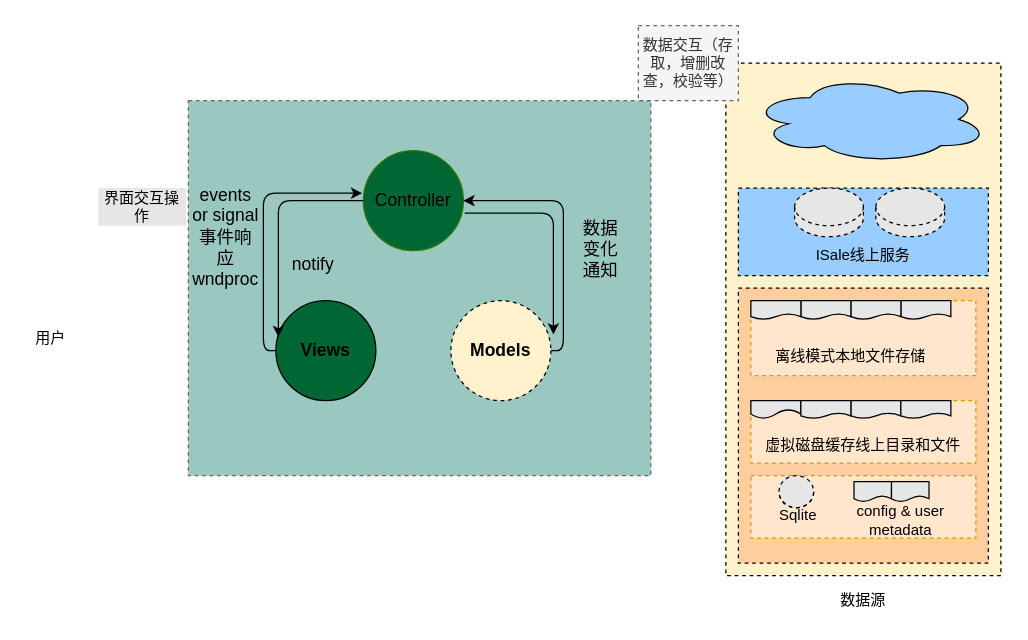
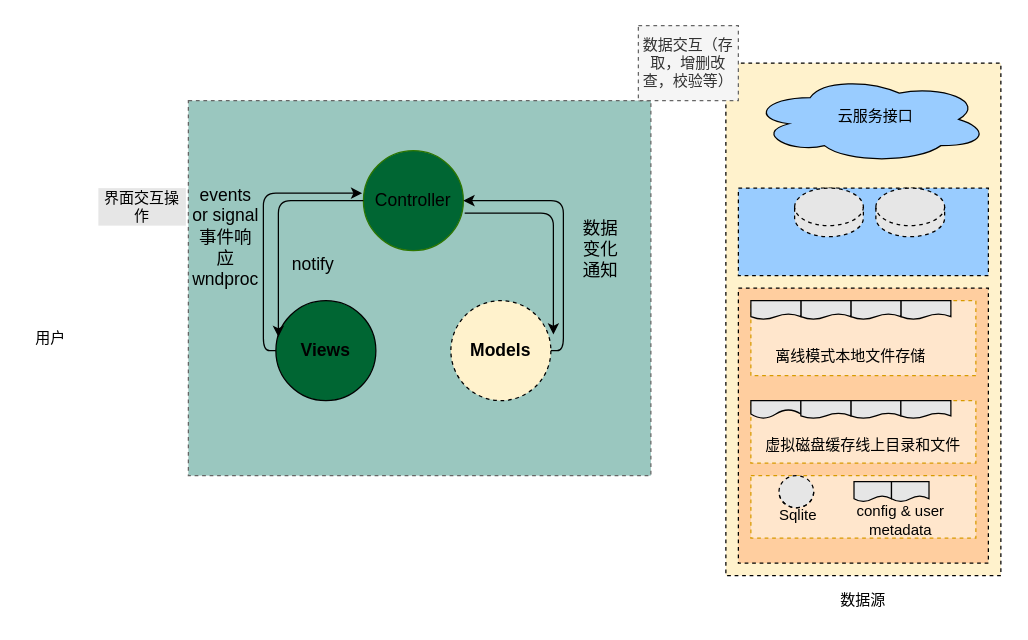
none -> (876, 126)
(863, 256) -> none
